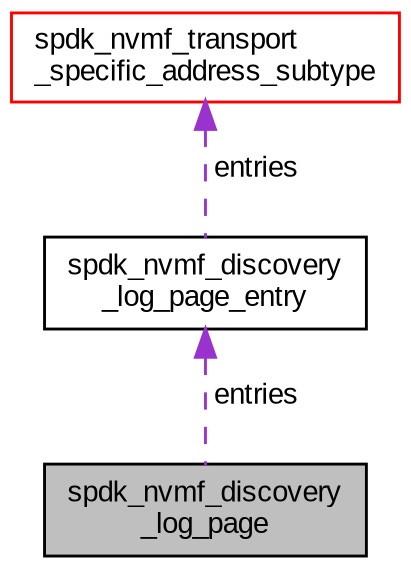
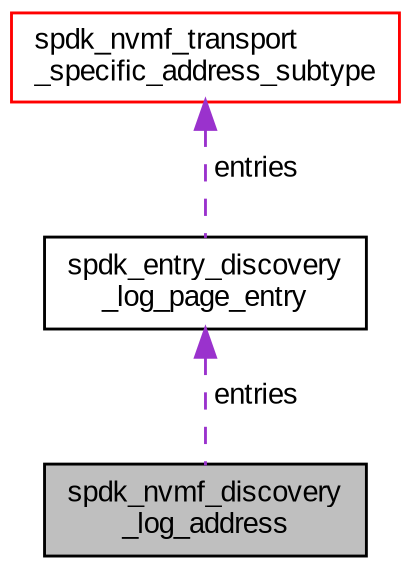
(205, 283) -> (205, 283)
(205, 510) -> (205, 510)
